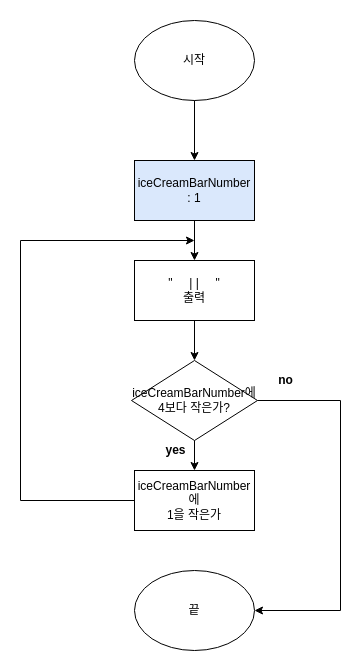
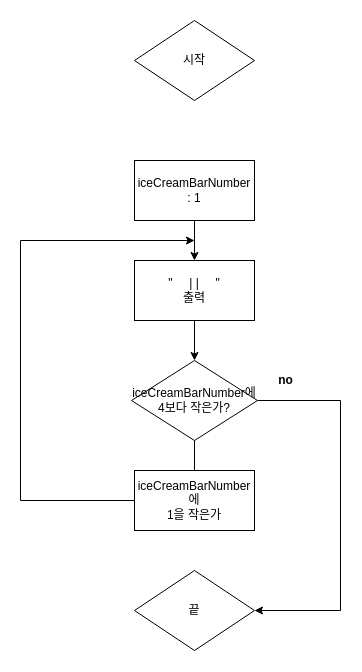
(195, 61) -> (195, 61)
(195, 127) -> none
(195, 191) -> (195, 191)
(176, 451) -> none
(195, 462) -> (195, 465)
(195, 611) -> (195, 611)
